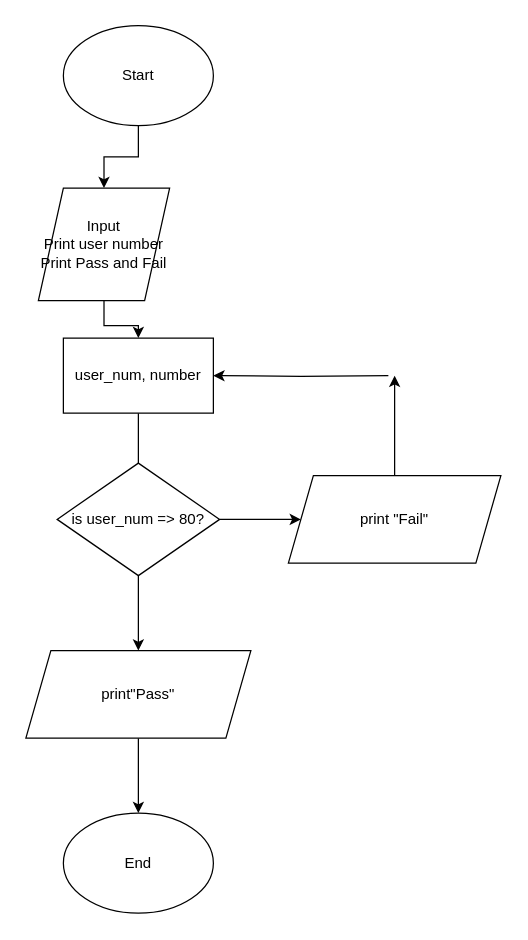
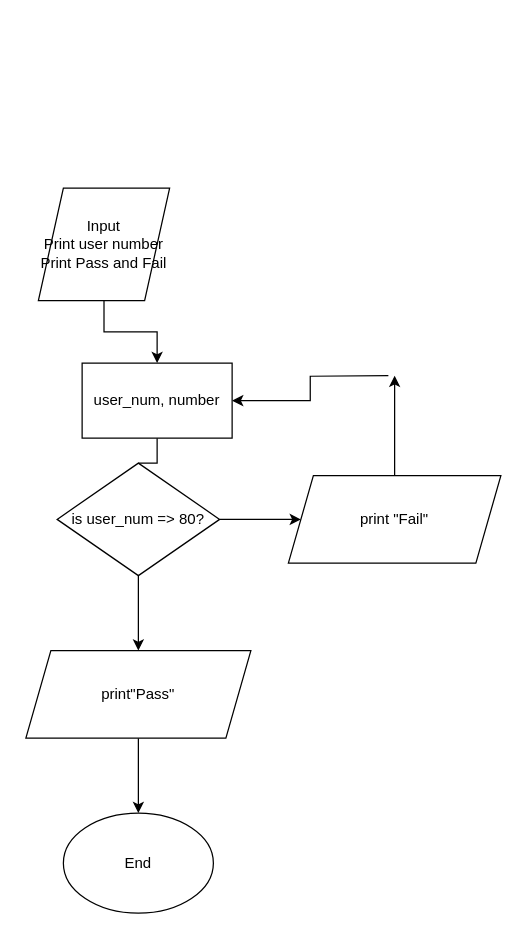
(138, 76) -> none
(125, 157) -> none
(138, 376) -> (157, 401)
